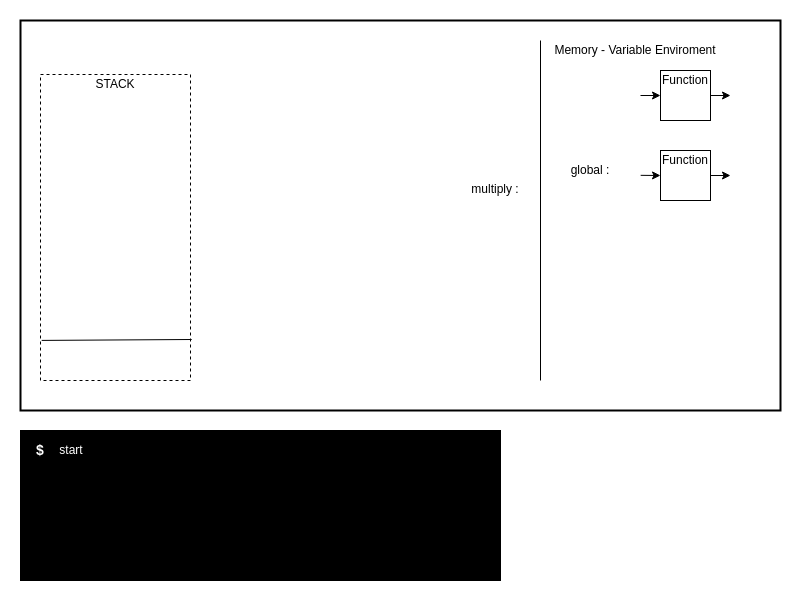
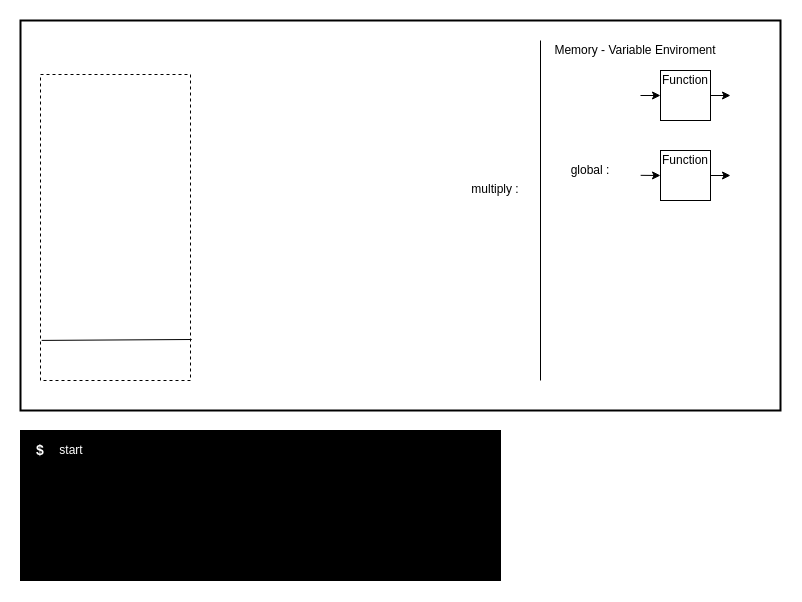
(116, 85) -> none
